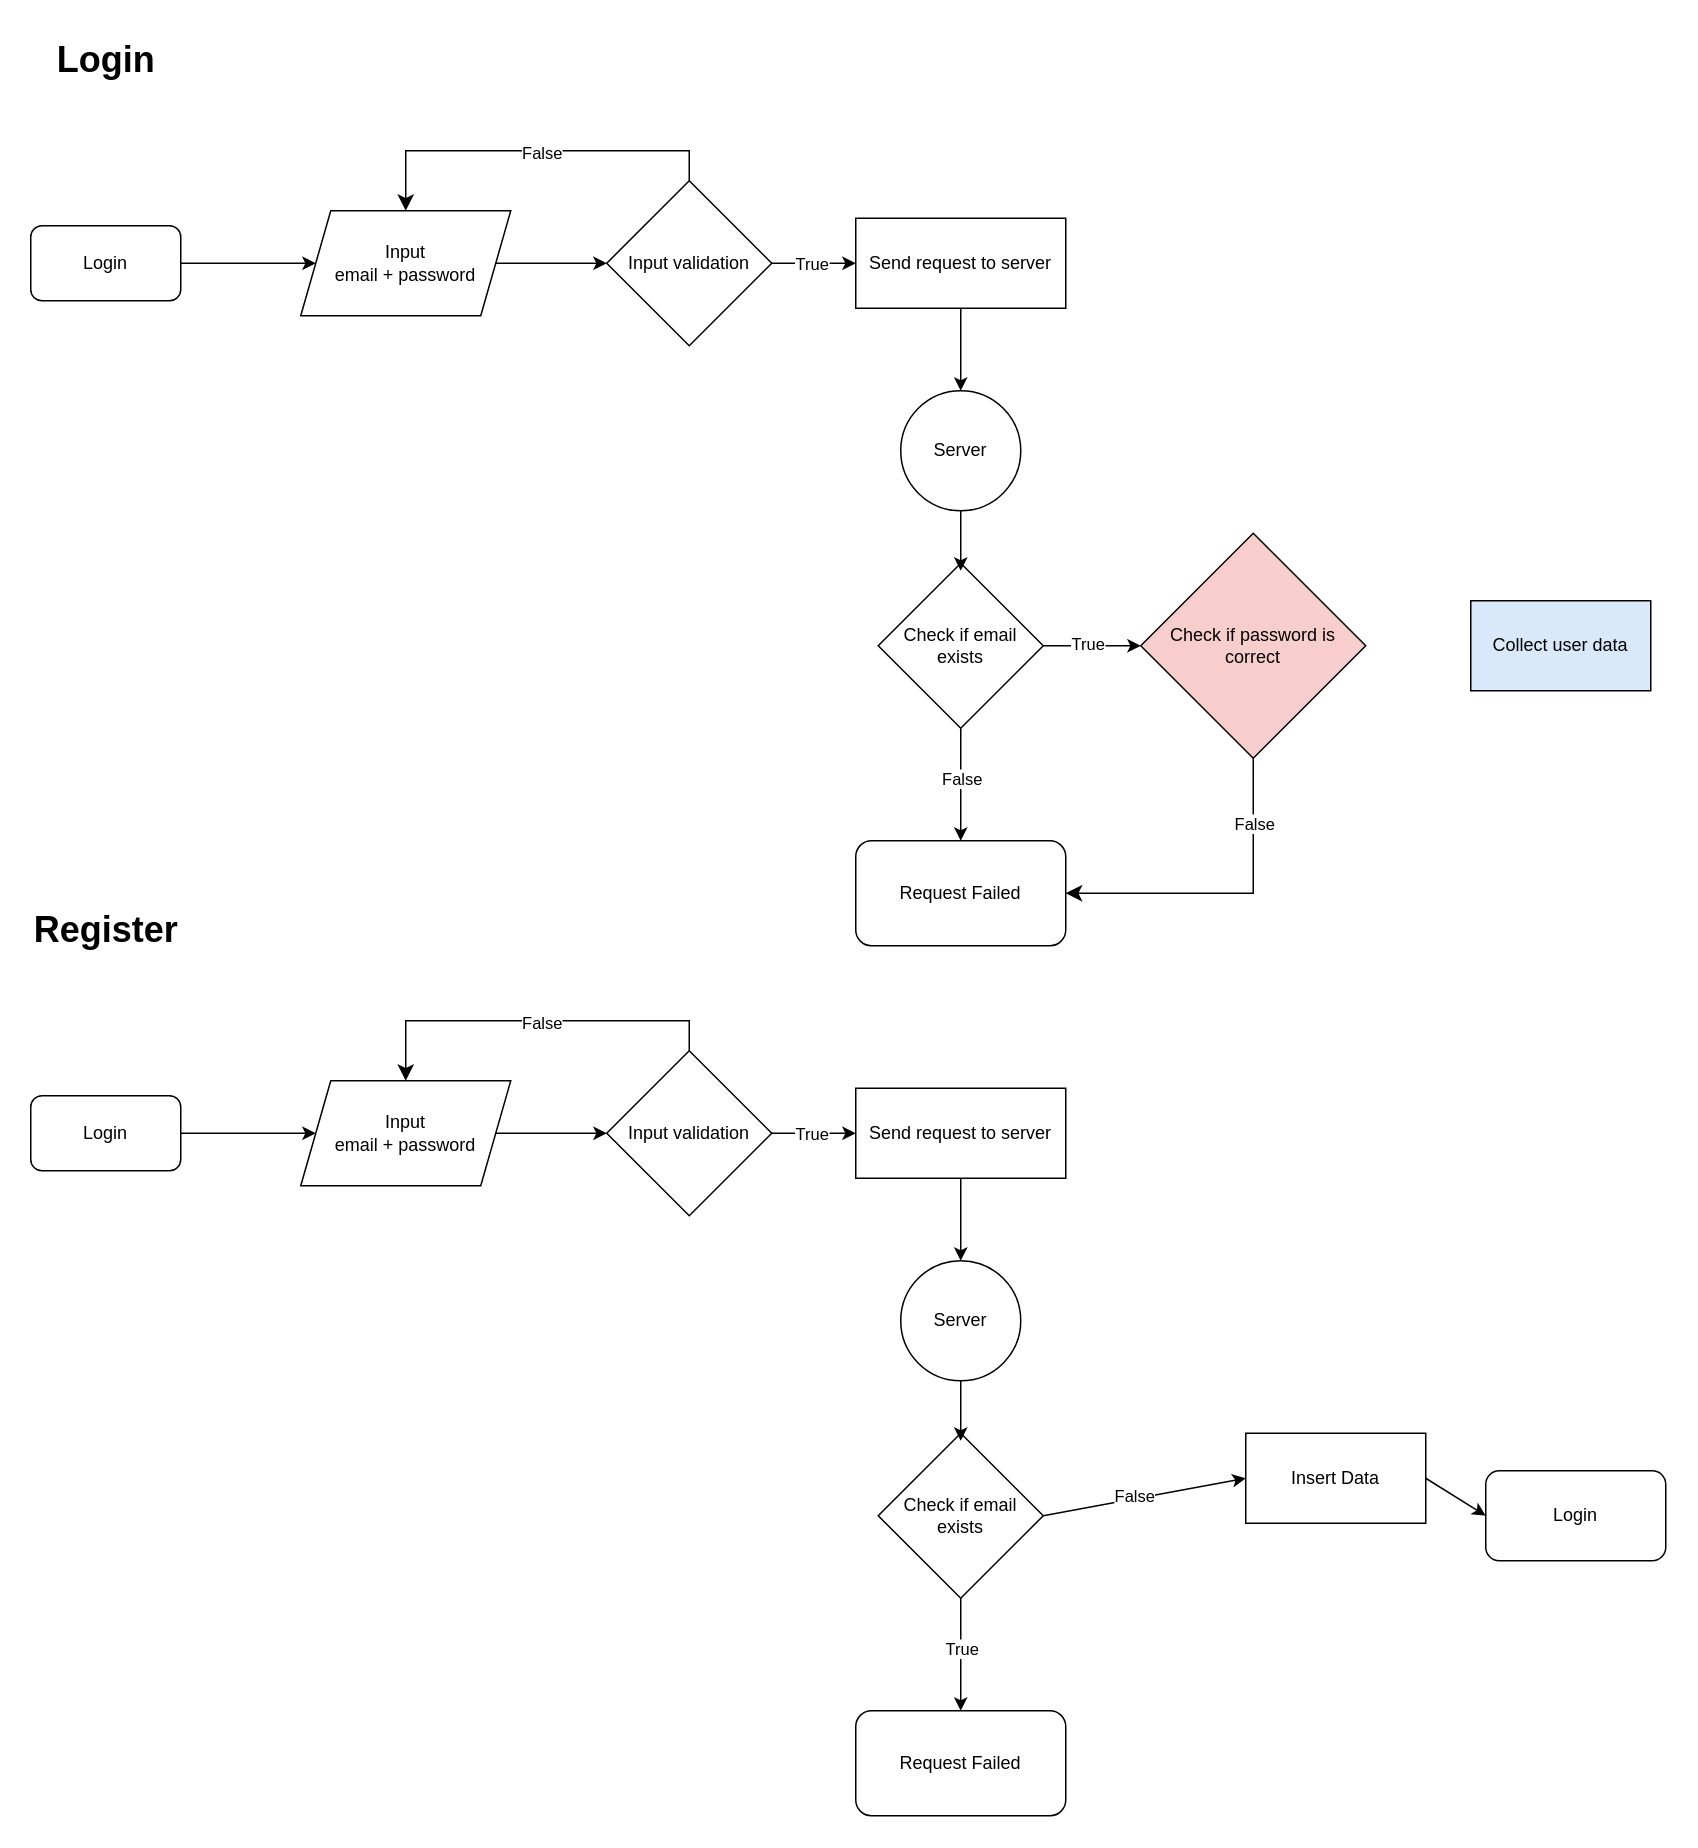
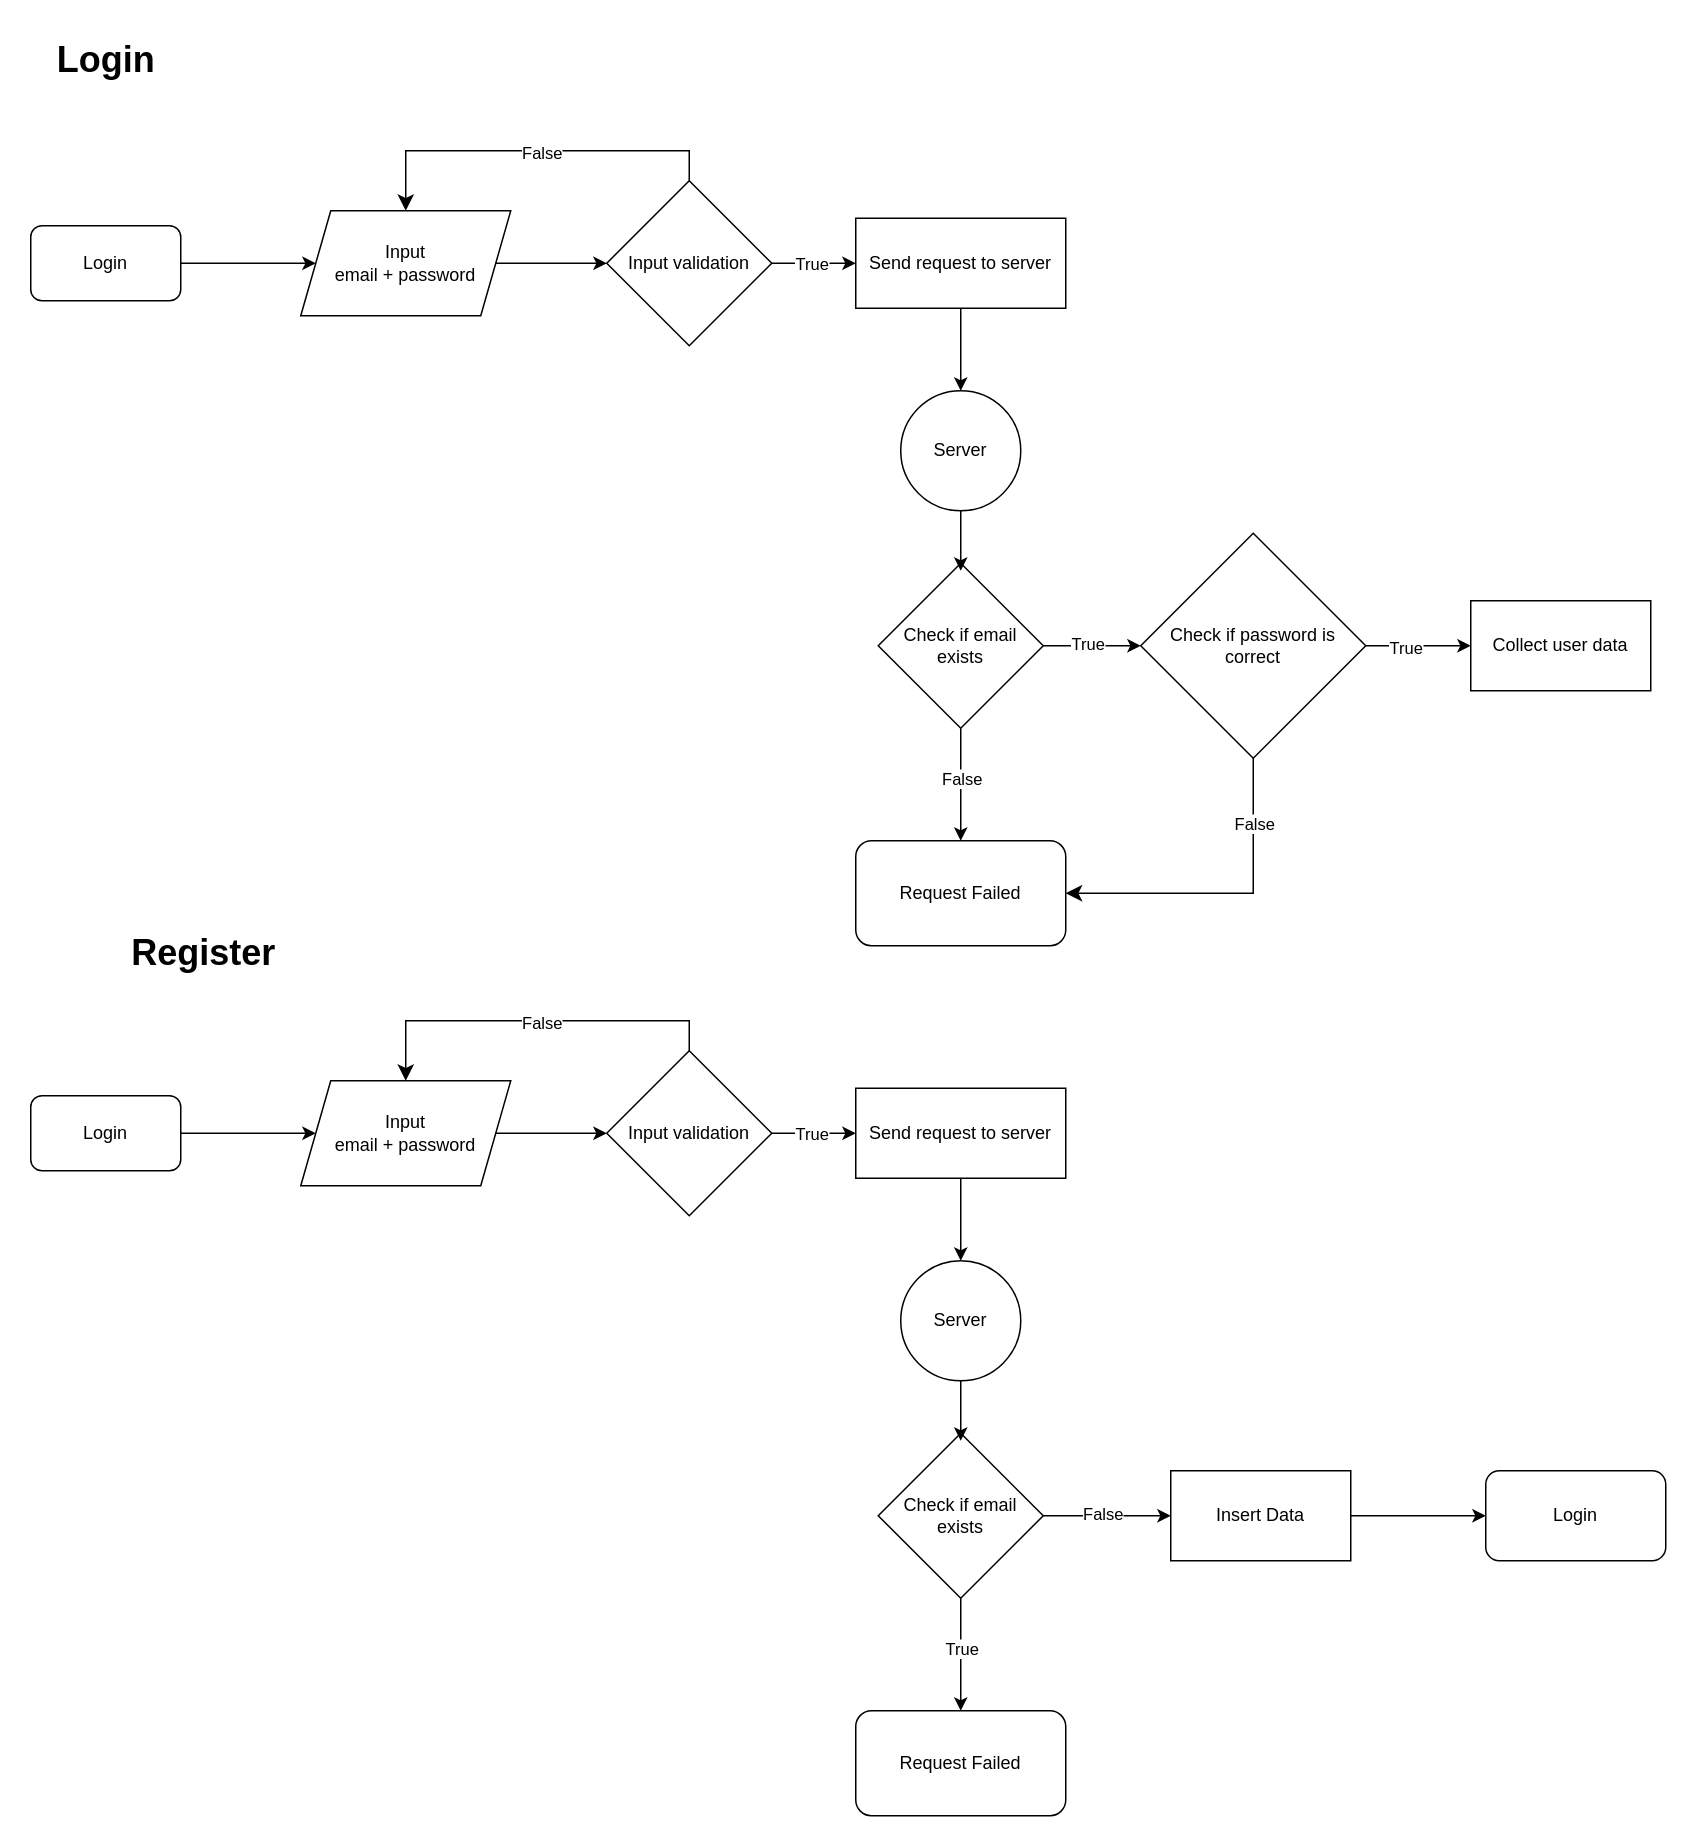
(1253, 646) -> (1253, 646)
none -> (1413, 646)
(1561, 646) -> (1561, 646)
(106, 931) -> (203, 953)
(1336, 1478) -> (1261, 1516)
